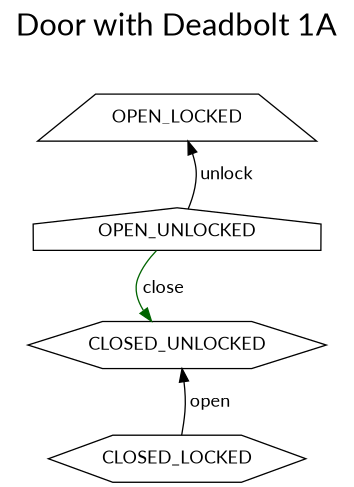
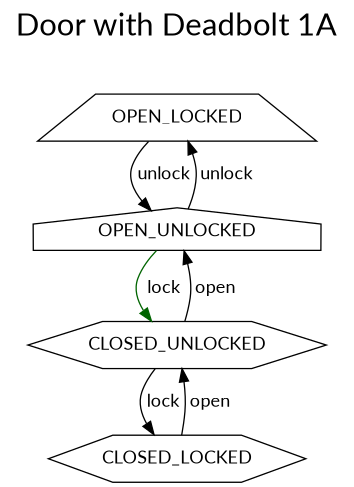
none -> (131, 170)
(164, 288) -> (164, 288)
none -> (191, 293)
none -> (141, 395)
